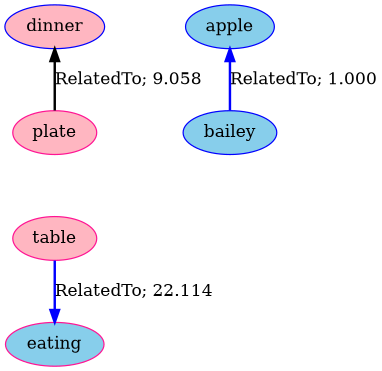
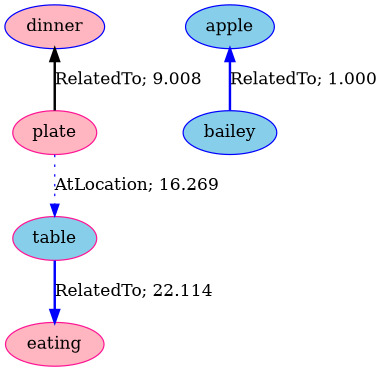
(128, 80) -> (128, 80)
none -> (55, 179)
(55, 238) -> (55, 238)
(55, 344) -> (55, 344)
